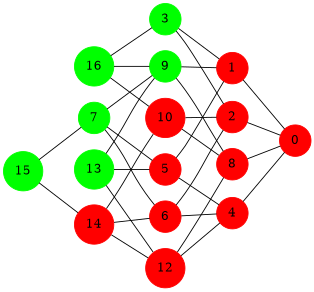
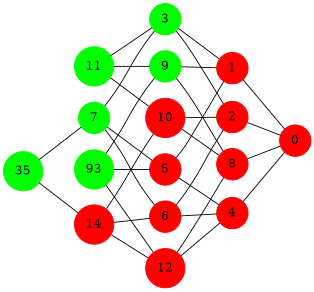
(94, 66) -> (94, 66)
(125, 96) -> (127, 72)
(94, 169) -> (94, 169)
(23, 171) -> (23, 171)
